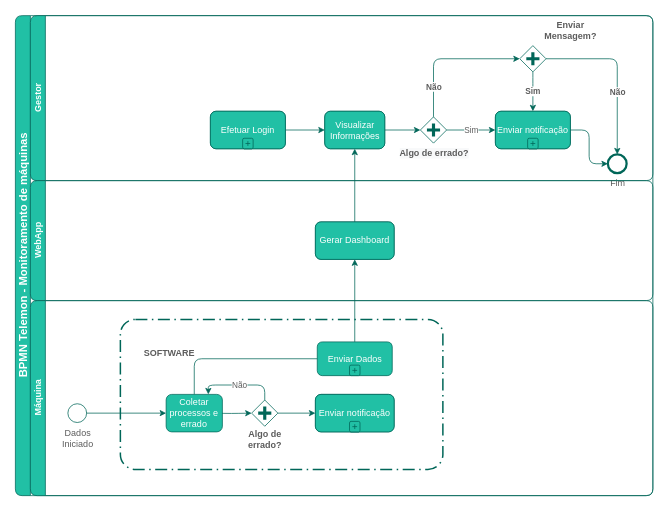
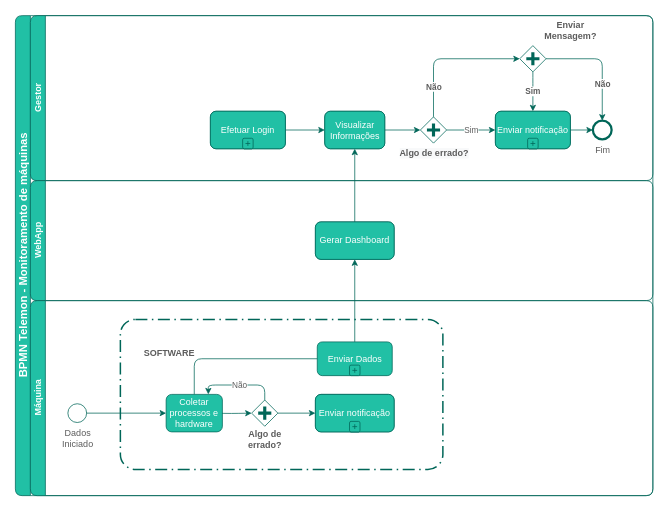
(617, 164) -> (602, 130)
(194, 413) -> (194, 413)
